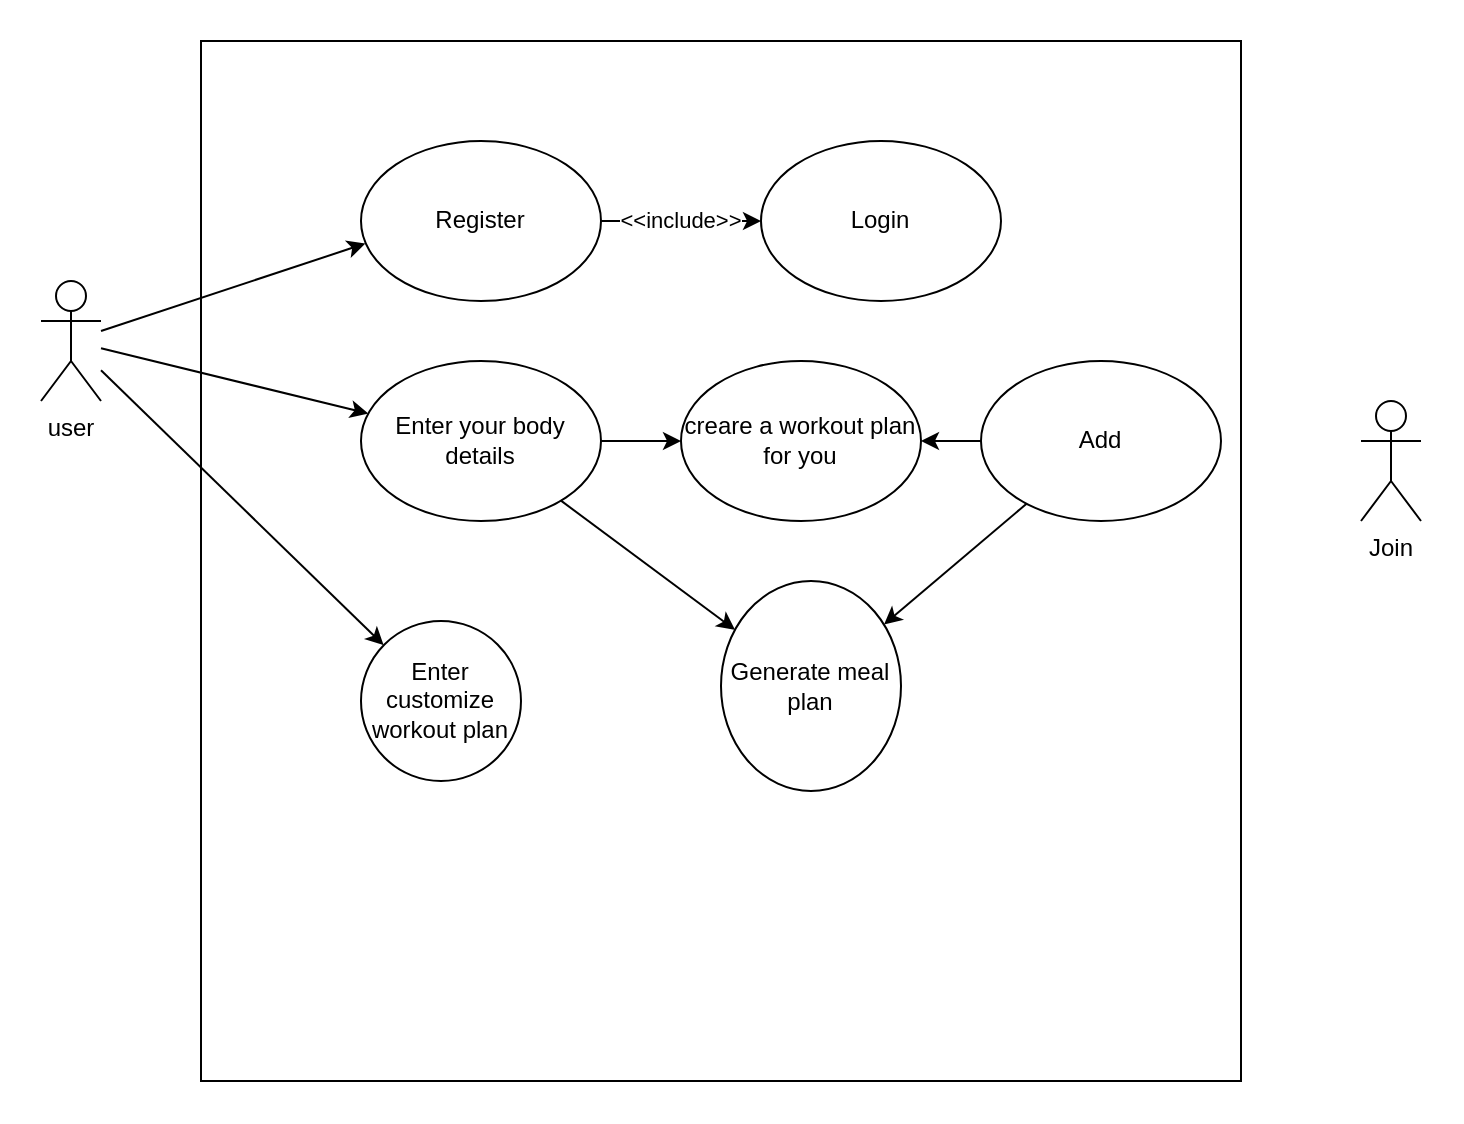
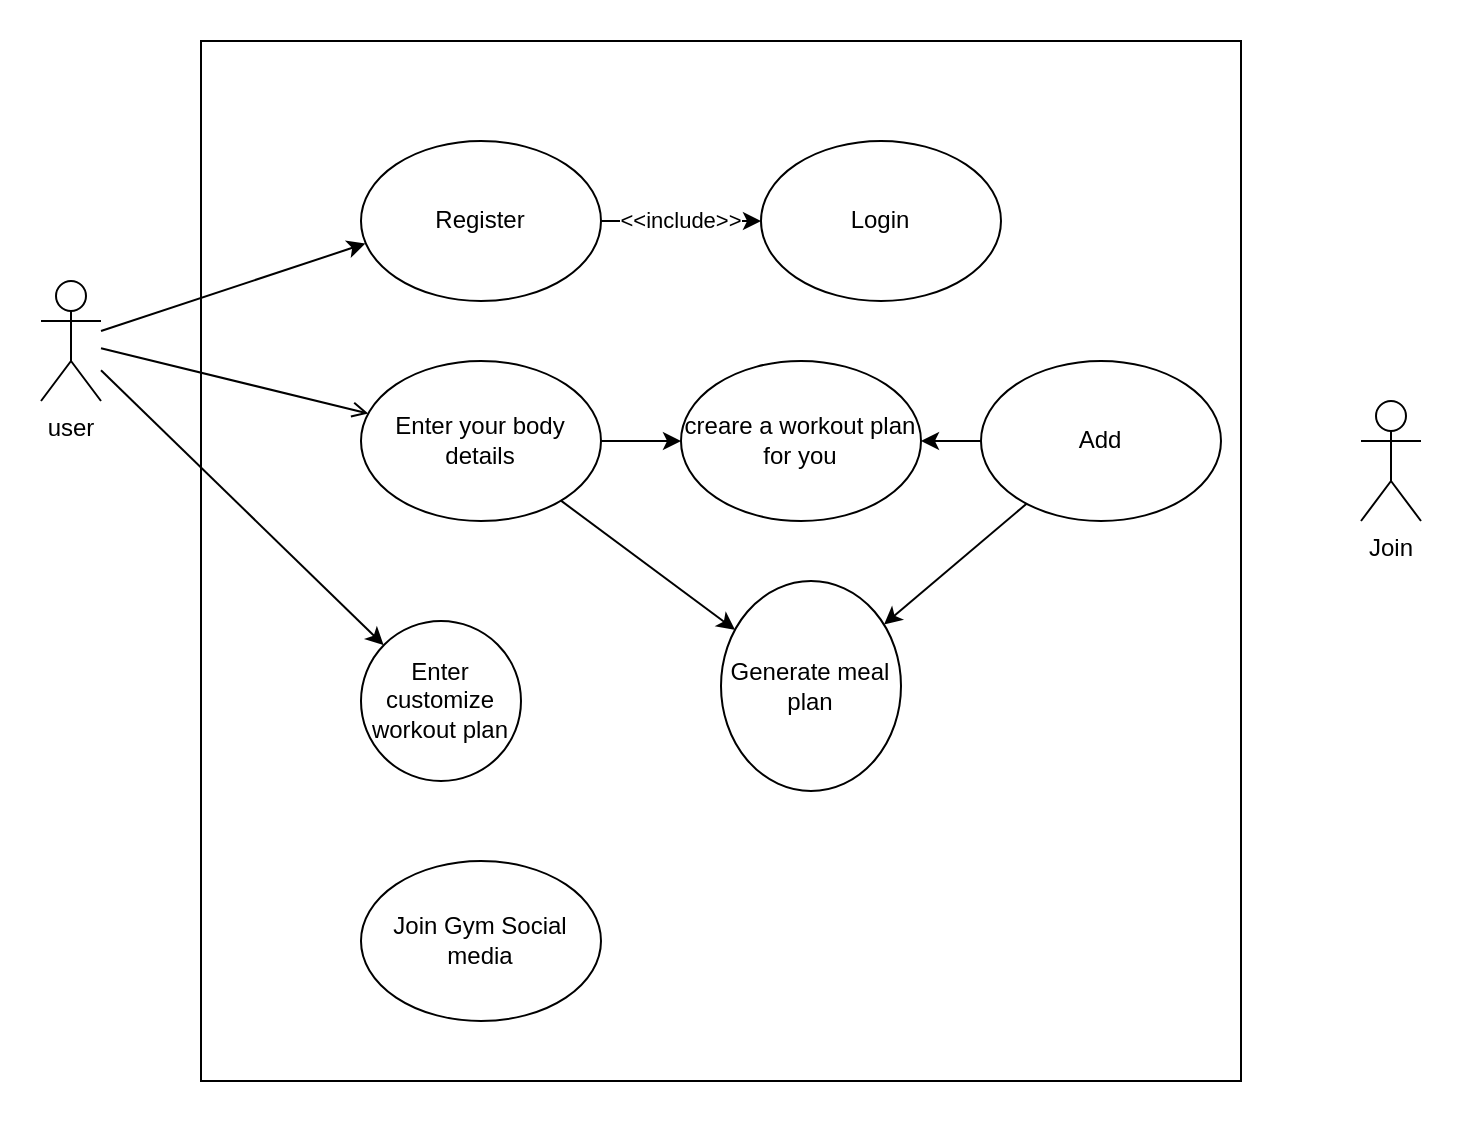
(354, 410) -> (357, 411)
none -> (481, 941)
